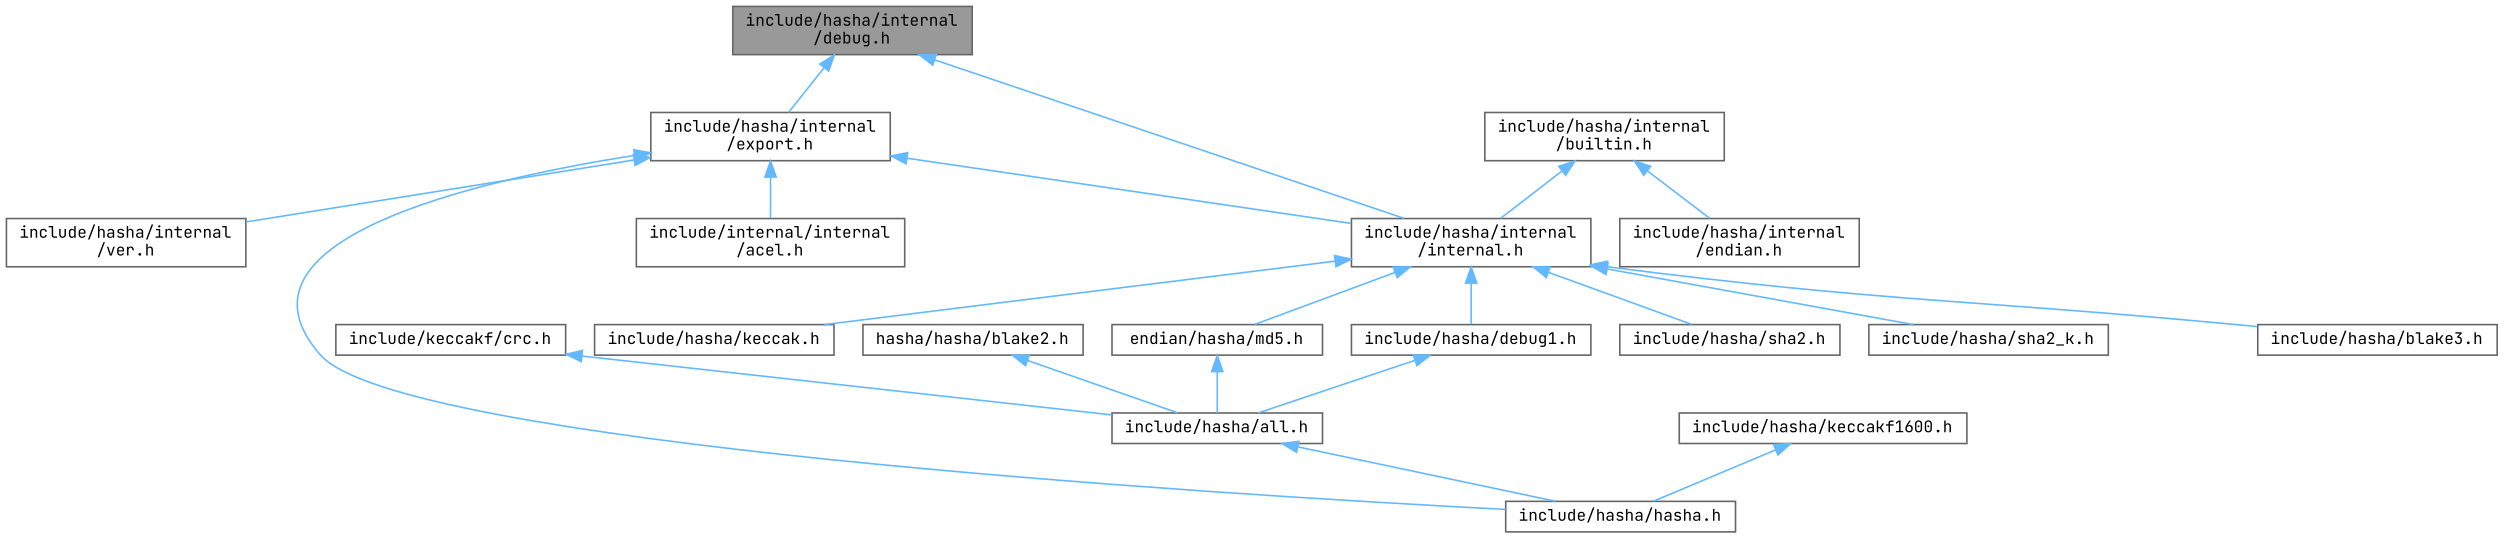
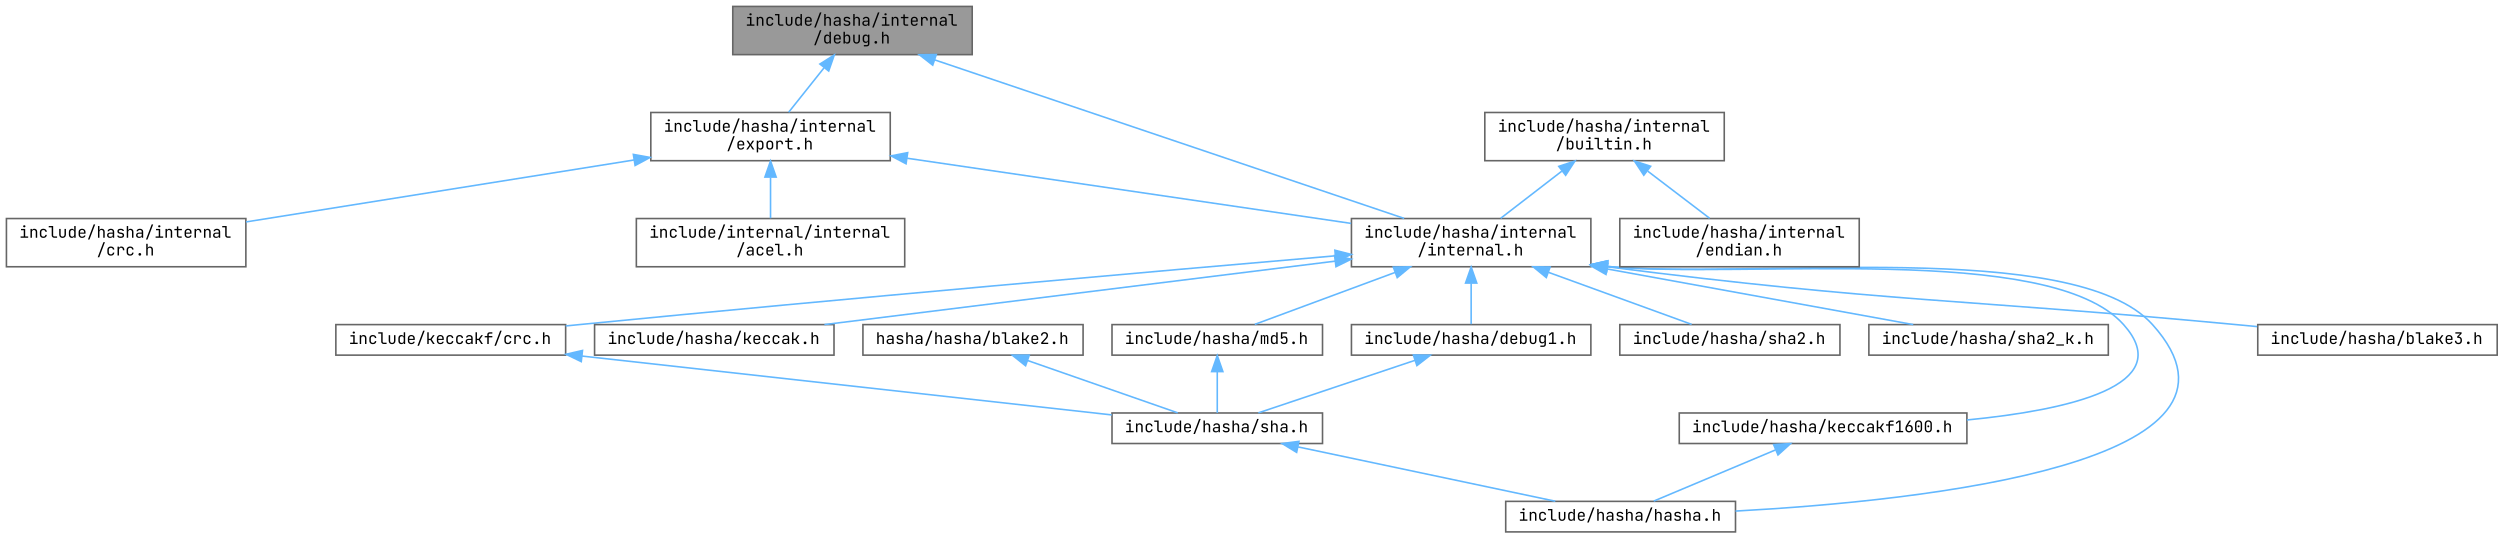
(126, 243) -> (126, 243)
none -> (950, 290)
none -> (2124, 325)
(1217, 340) -> (1217, 340)
(1217, 428) -> (1217, 428)
(687, 443) -> (2162, 343)
